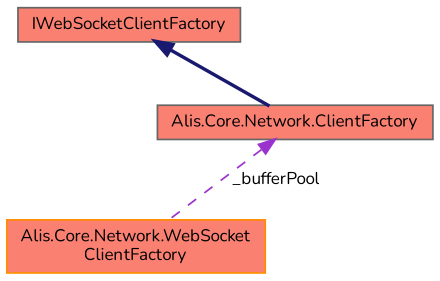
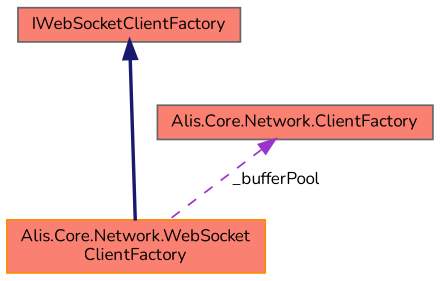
(220, 78) -> (133, 140)
